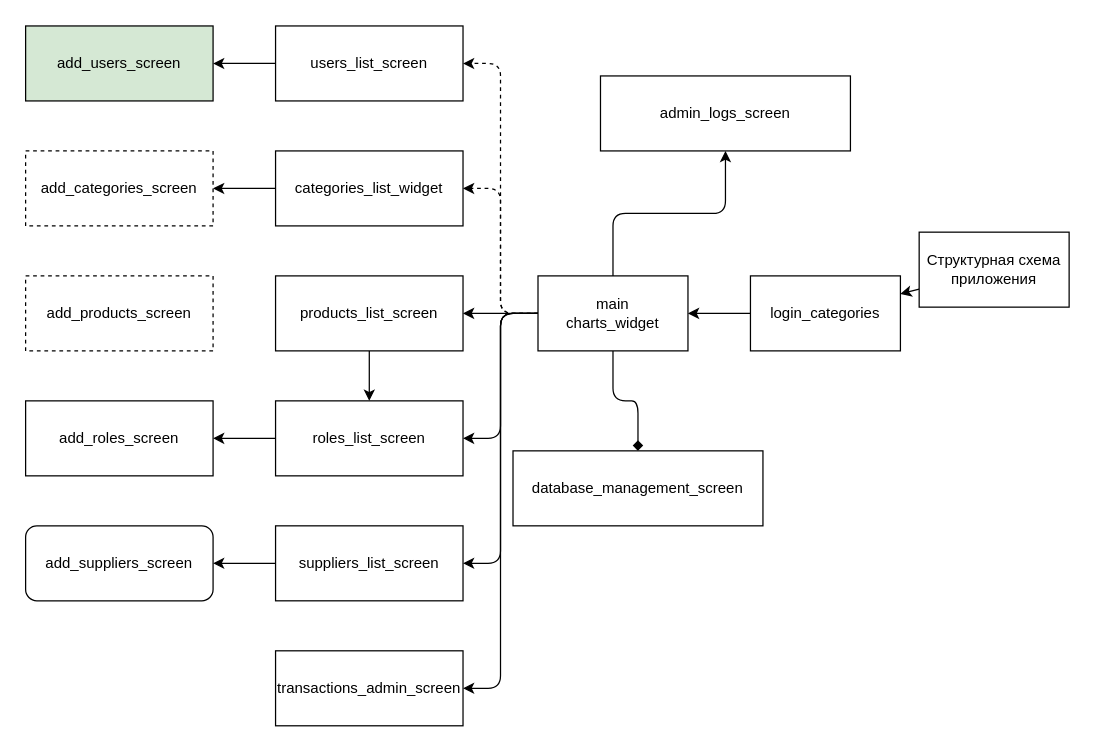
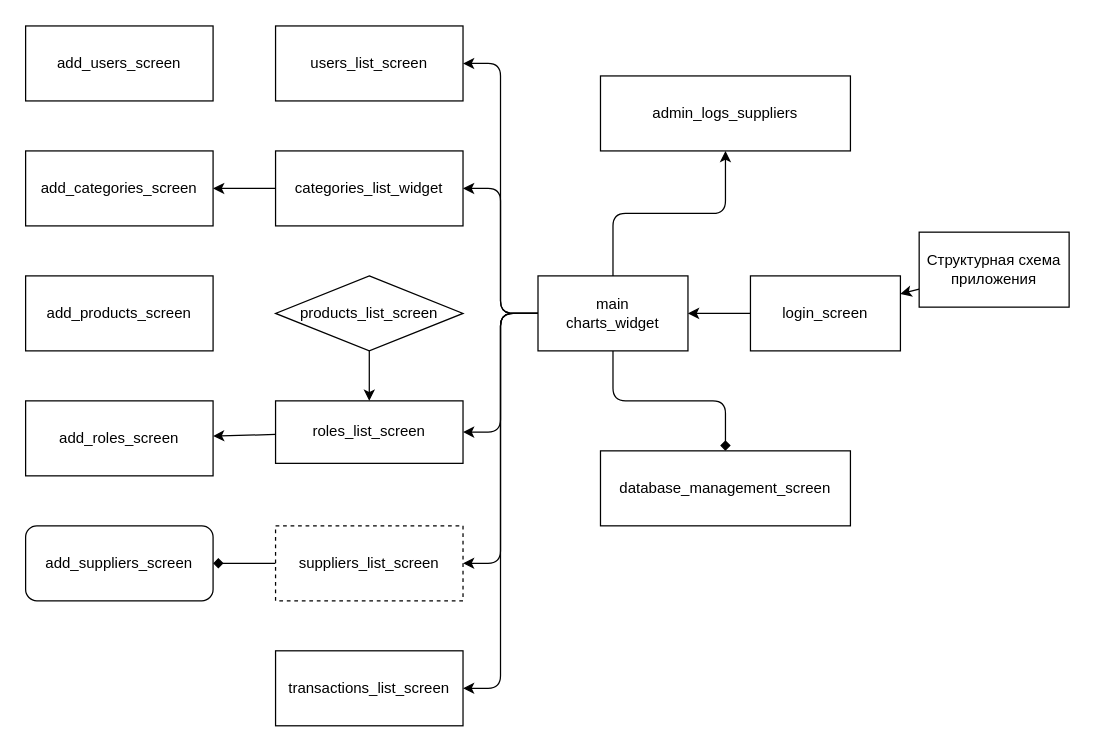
(119, 63) -> (119, 63)
(248, 63) -> none
(726, 113) -> (726, 113)
(501, 120) -> (501, 120)
(119, 188) -> (119, 188)
(483, 188) -> (483, 188)
(119, 313) -> (119, 313)
(369, 313) -> (369, 313)
(488, 313) -> none
(826, 313) -> (826, 313)
(369, 438) -> (369, 432)
(638, 488) -> (726, 488)
(223, 563) -> (224, 563)
(369, 563) -> (369, 563)
(369, 688) -> (369, 688)
